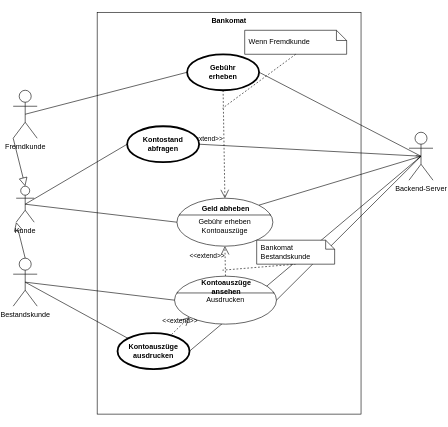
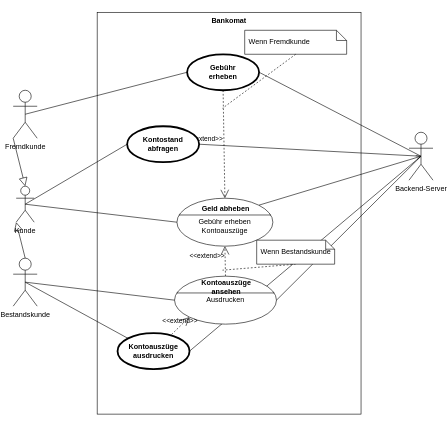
(298, 252) -> (296, 252)
